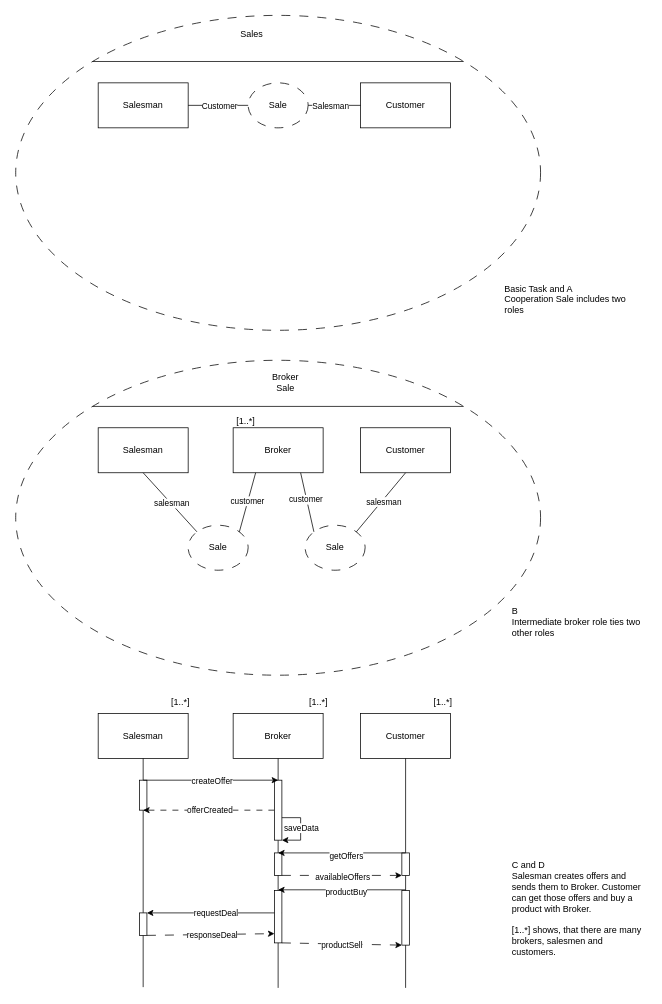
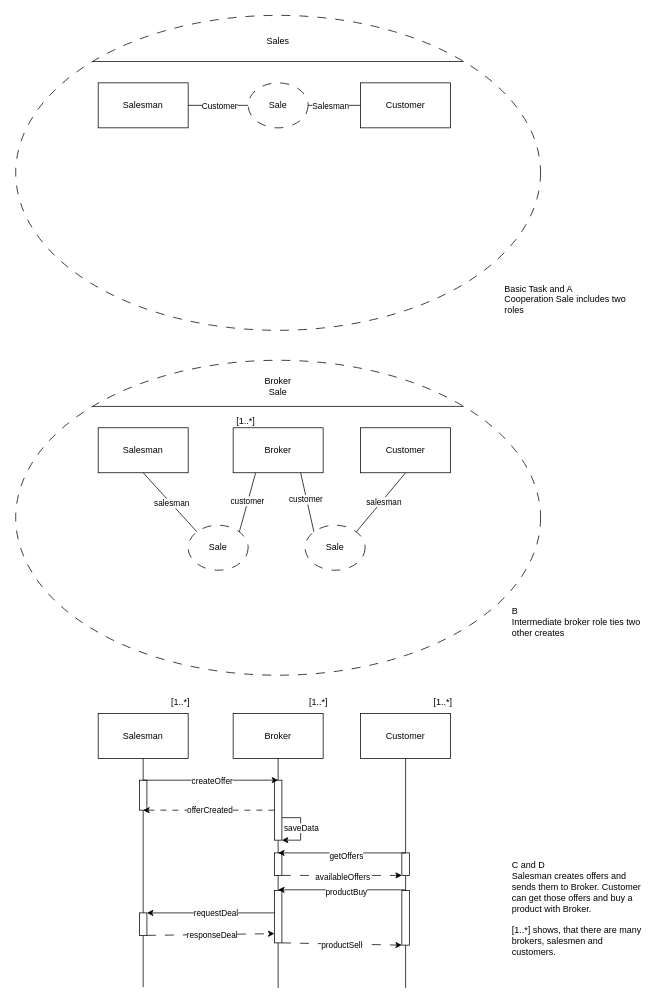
(252, 34) -> (278, 42)
(285, 383) -> (278, 387)
(579, 623) -> (579, 623)
